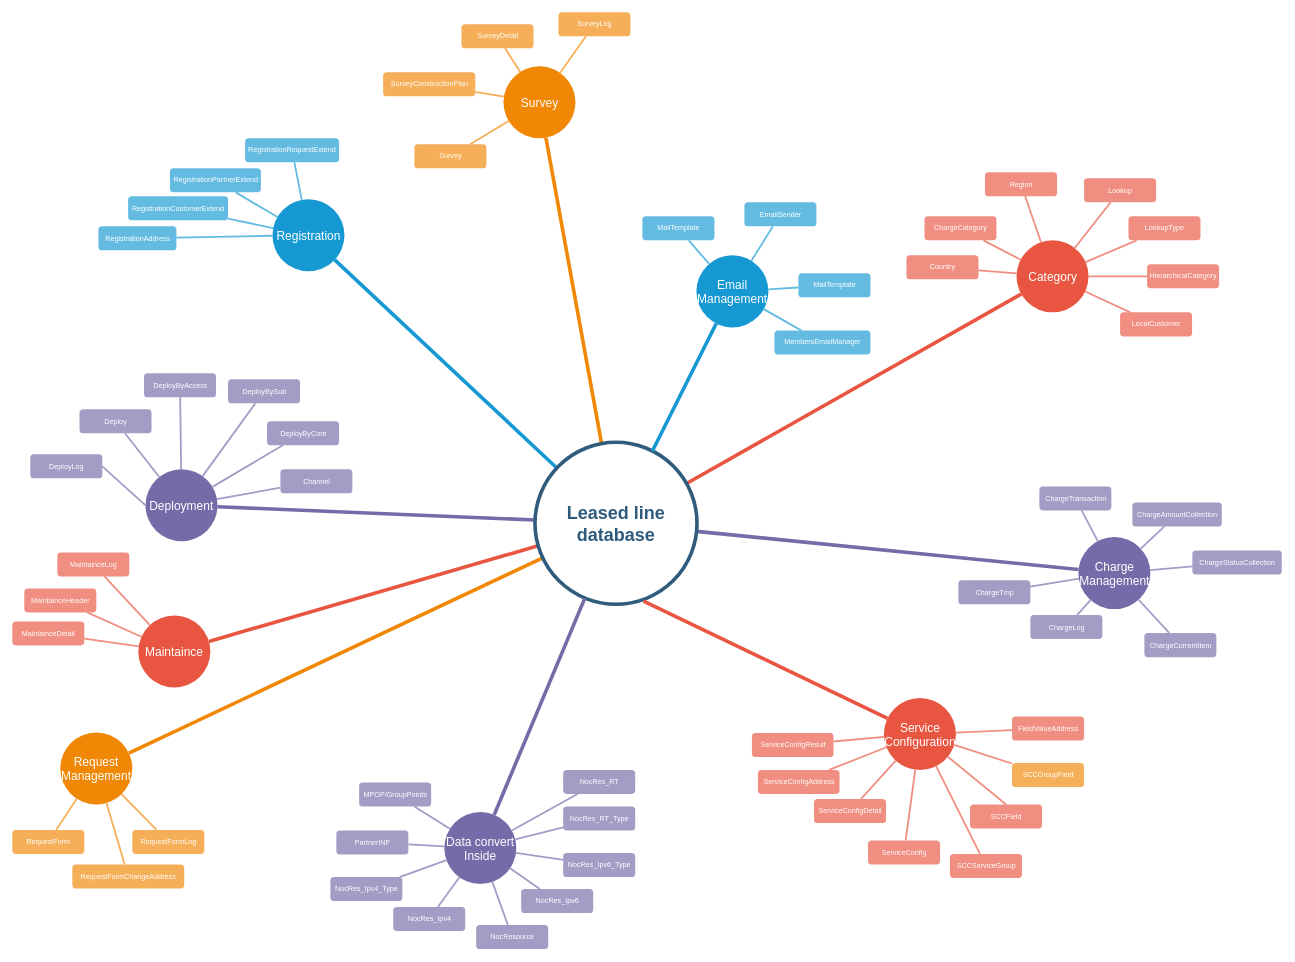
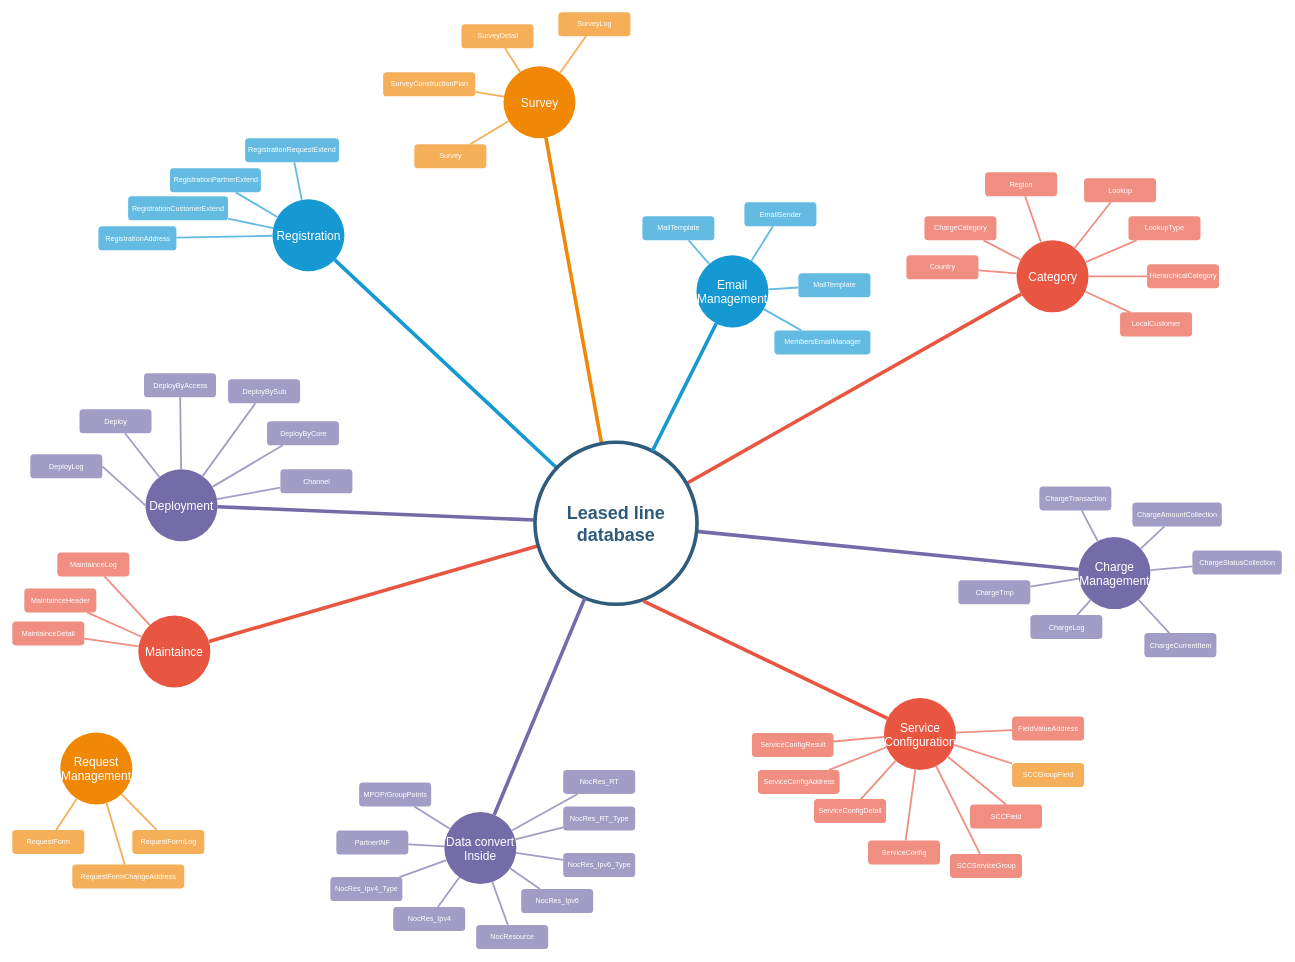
(336, 655) -> none
